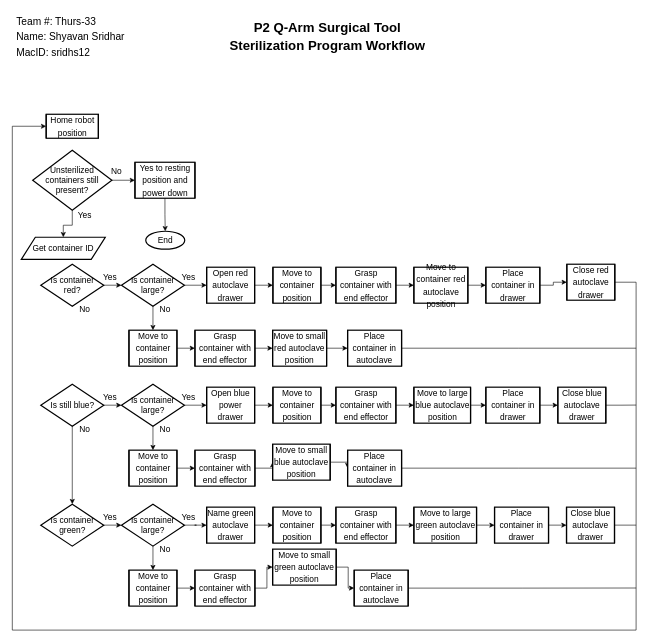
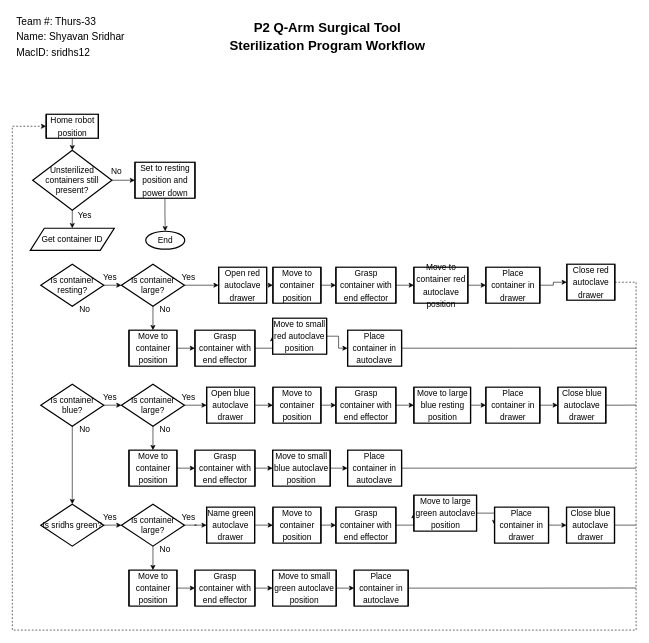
none -> (72, 144)
(165, 180) -> (165, 180)
(63, 248) -> (72, 239)
(73, 285) -> (73, 285)
(231, 285) -> (243, 285)
(300, 348) -> (300, 336)
(73, 405) -> (73, 405)
(231, 405) -> (231, 405)
(443, 405) -> (443, 405)
(302, 462) -> (302, 468)
(73, 525) -> (73, 525)
(445, 525) -> (445, 513)
(305, 567) -> (305, 588)
(241, 630) -> (241, 630)
